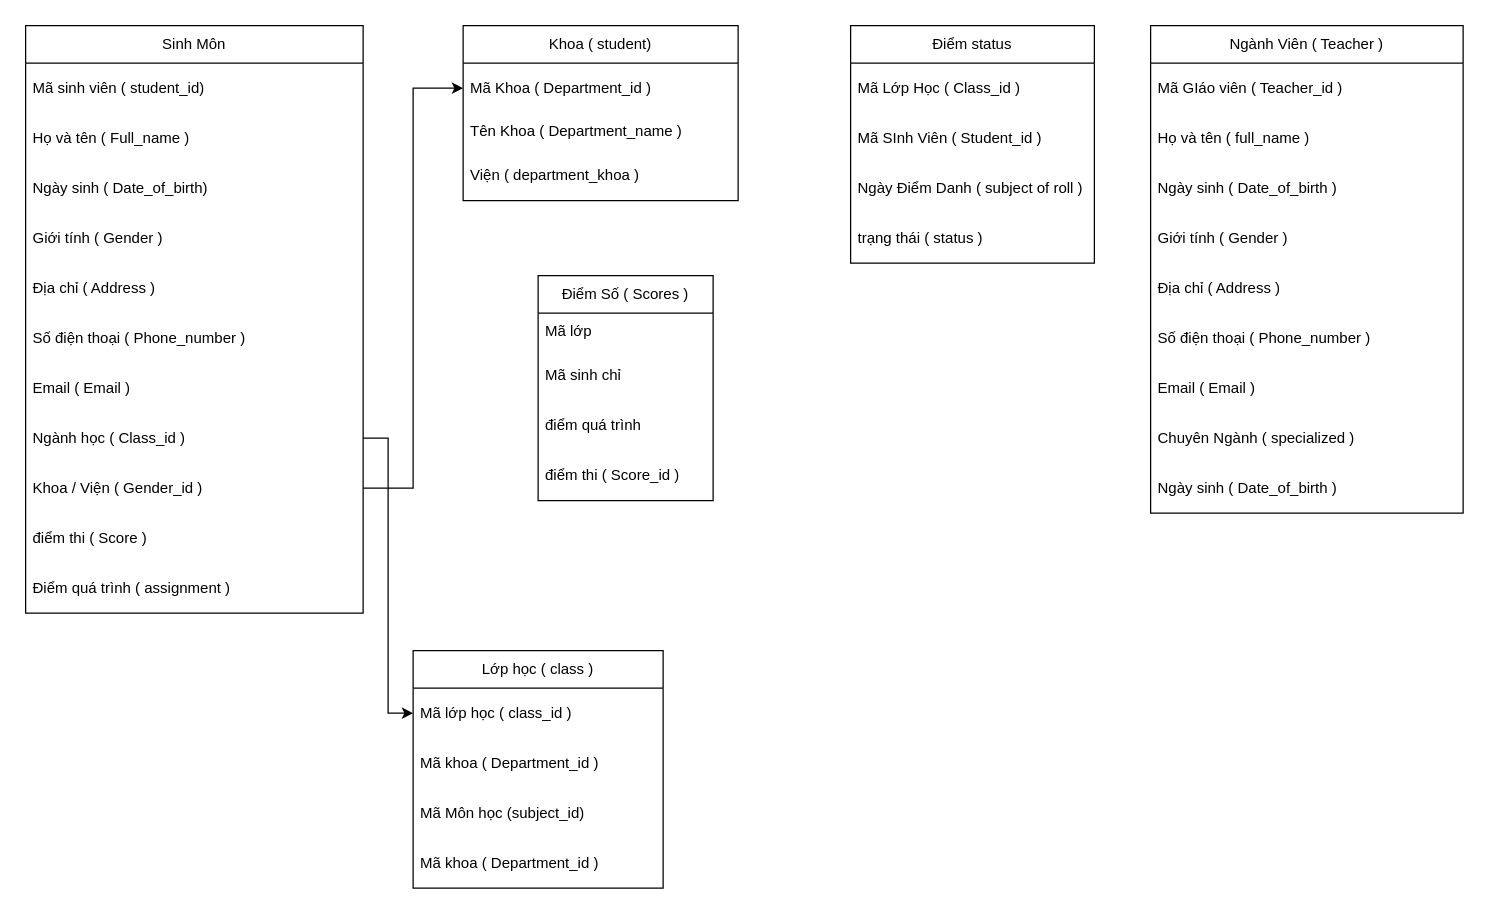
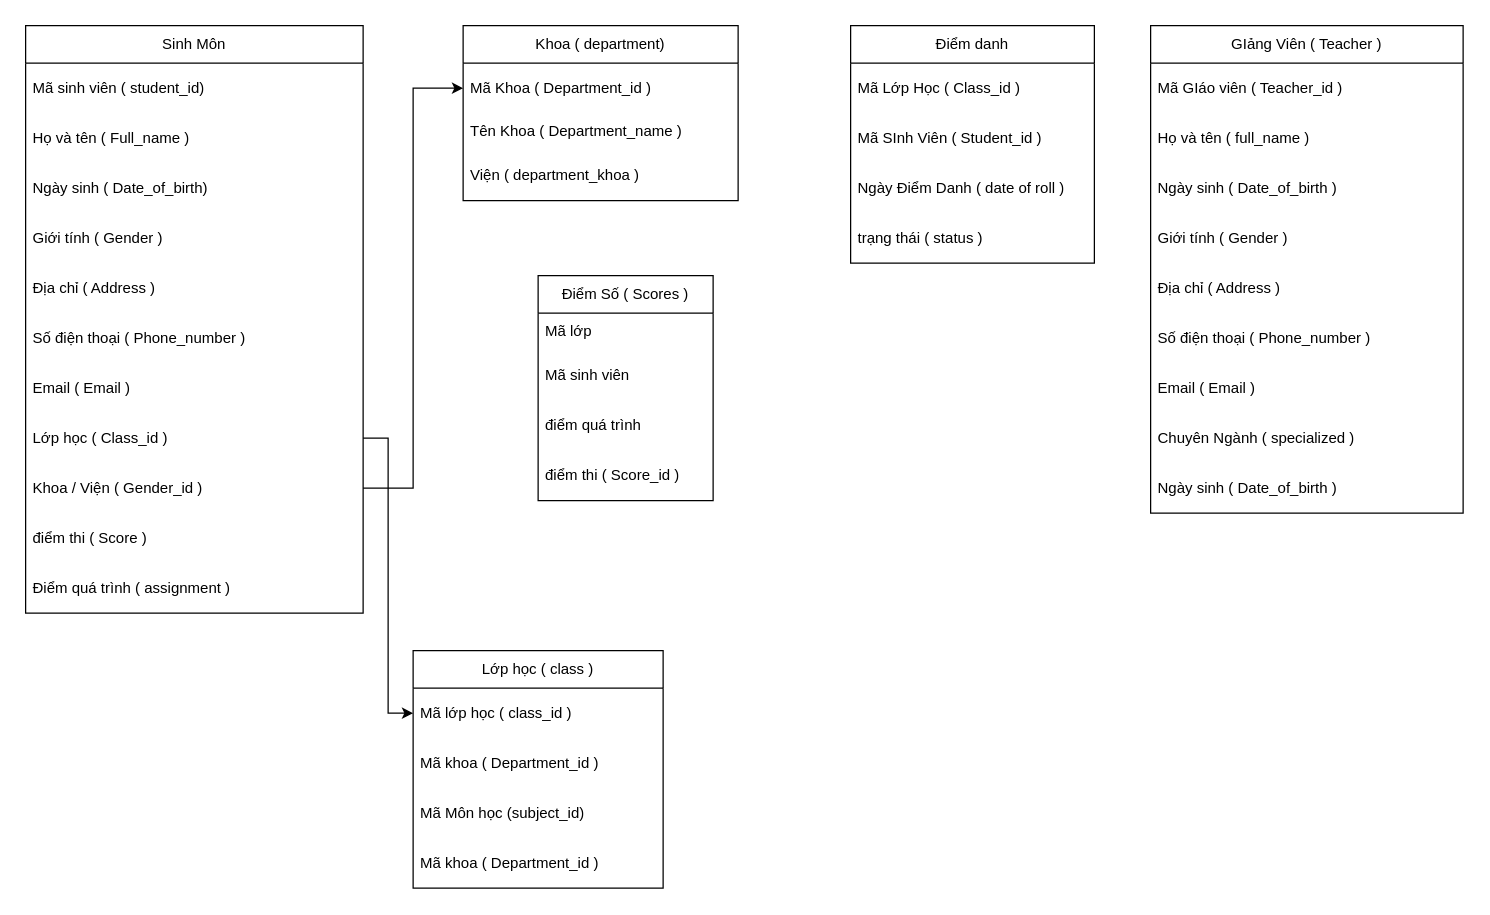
(601, 44) -> (601, 44)
(973, 44) -> (973, 44)
(1307, 44) -> (1307, 44)
(974, 188) -> (969, 188)
(586, 376) -> (588, 376)
(114, 438) -> (105, 438)
